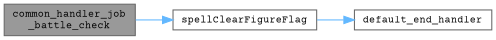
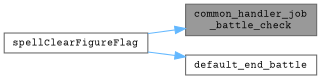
(149, 20) -> (161, 32)
(423, 20) -> (251, 65)
